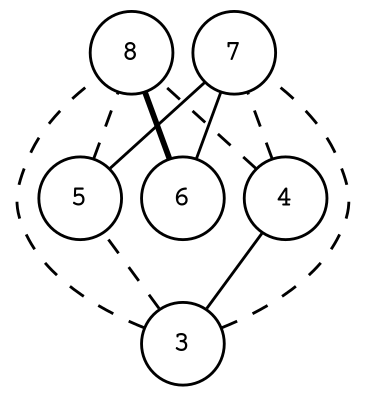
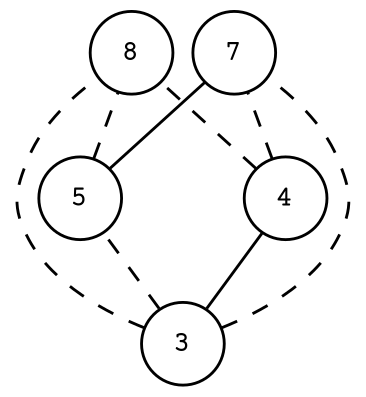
(183, 198) -> none
